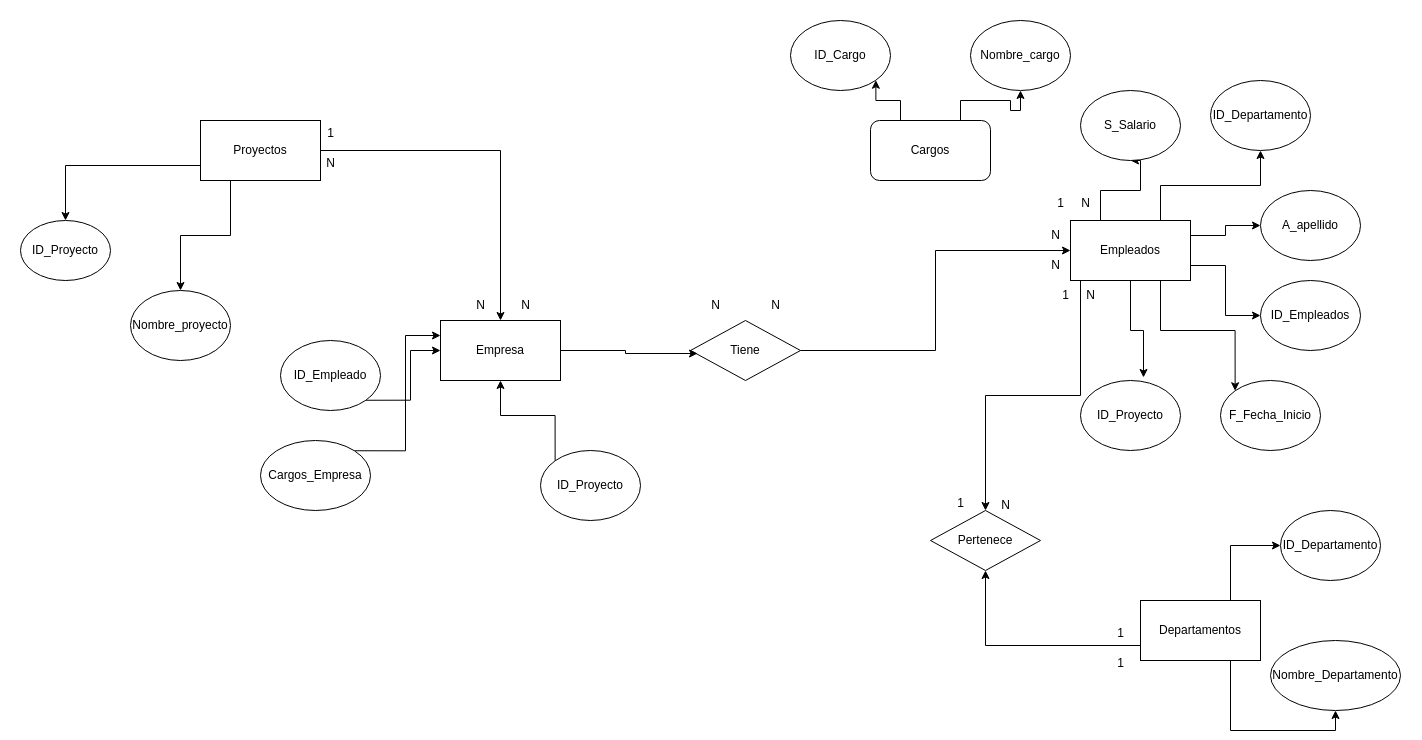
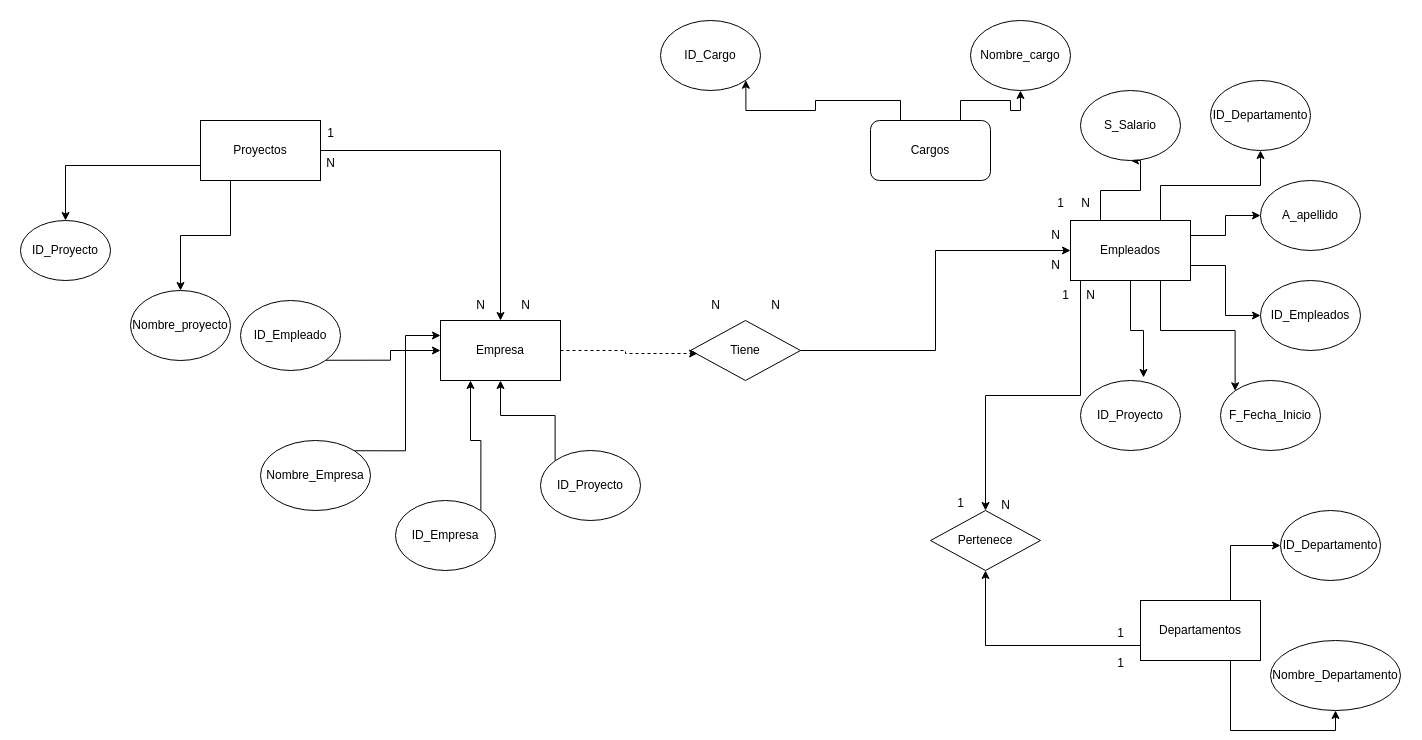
(841, 56) -> (711, 56)
(1311, 226) -> (1311, 216)
(626, 353) -> (626, 353)
(331, 376) -> (291, 336)
none -> (481, 445)
(316, 476) -> (316, 476)
none -> (446, 536)
